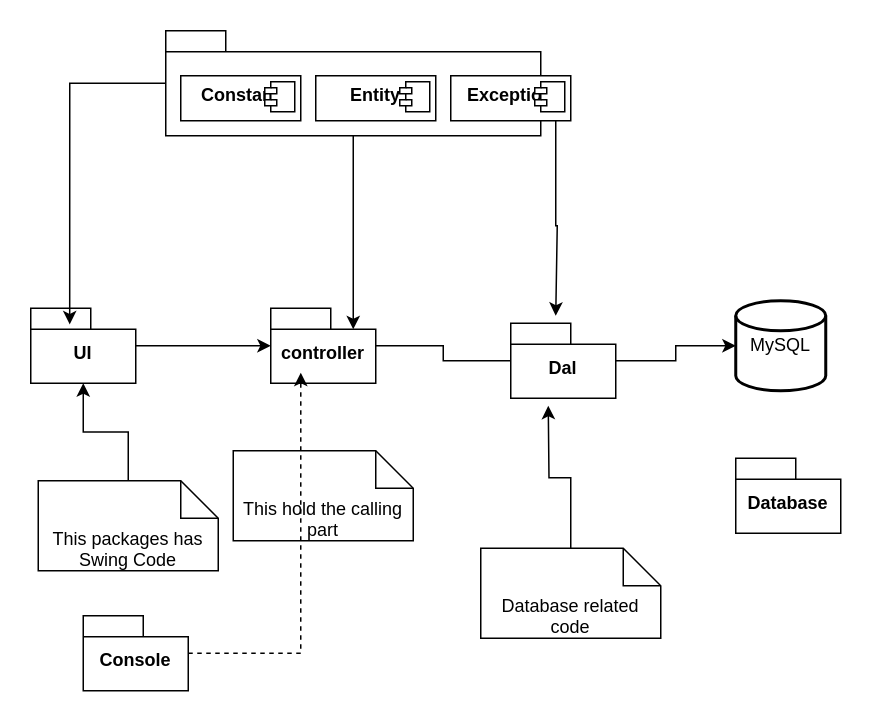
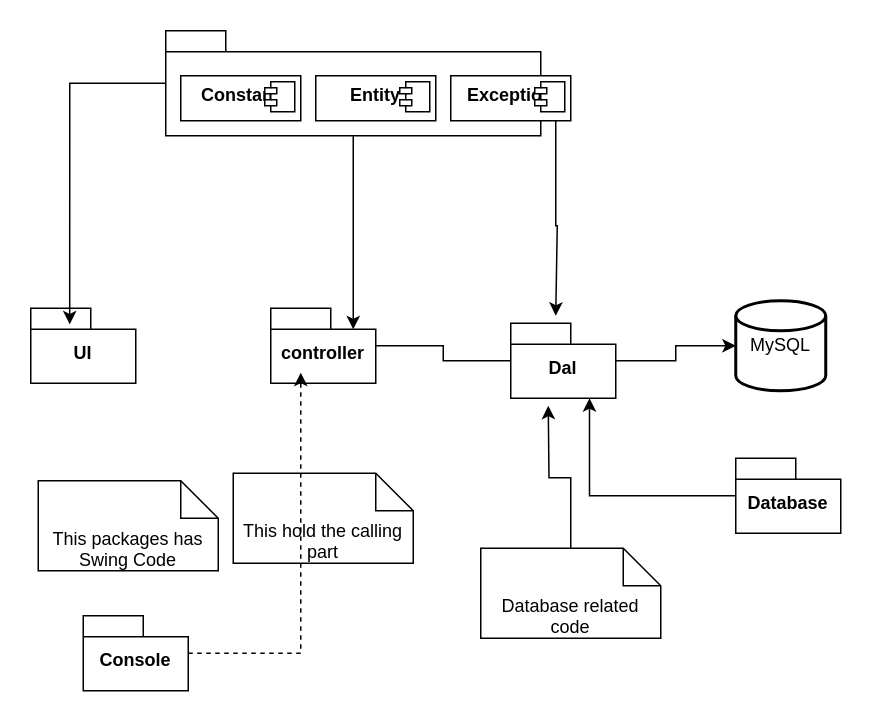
(198, 346) -> none
(110, 432) -> none
(323, 496) -> (323, 518)
none -> (620, 496)
